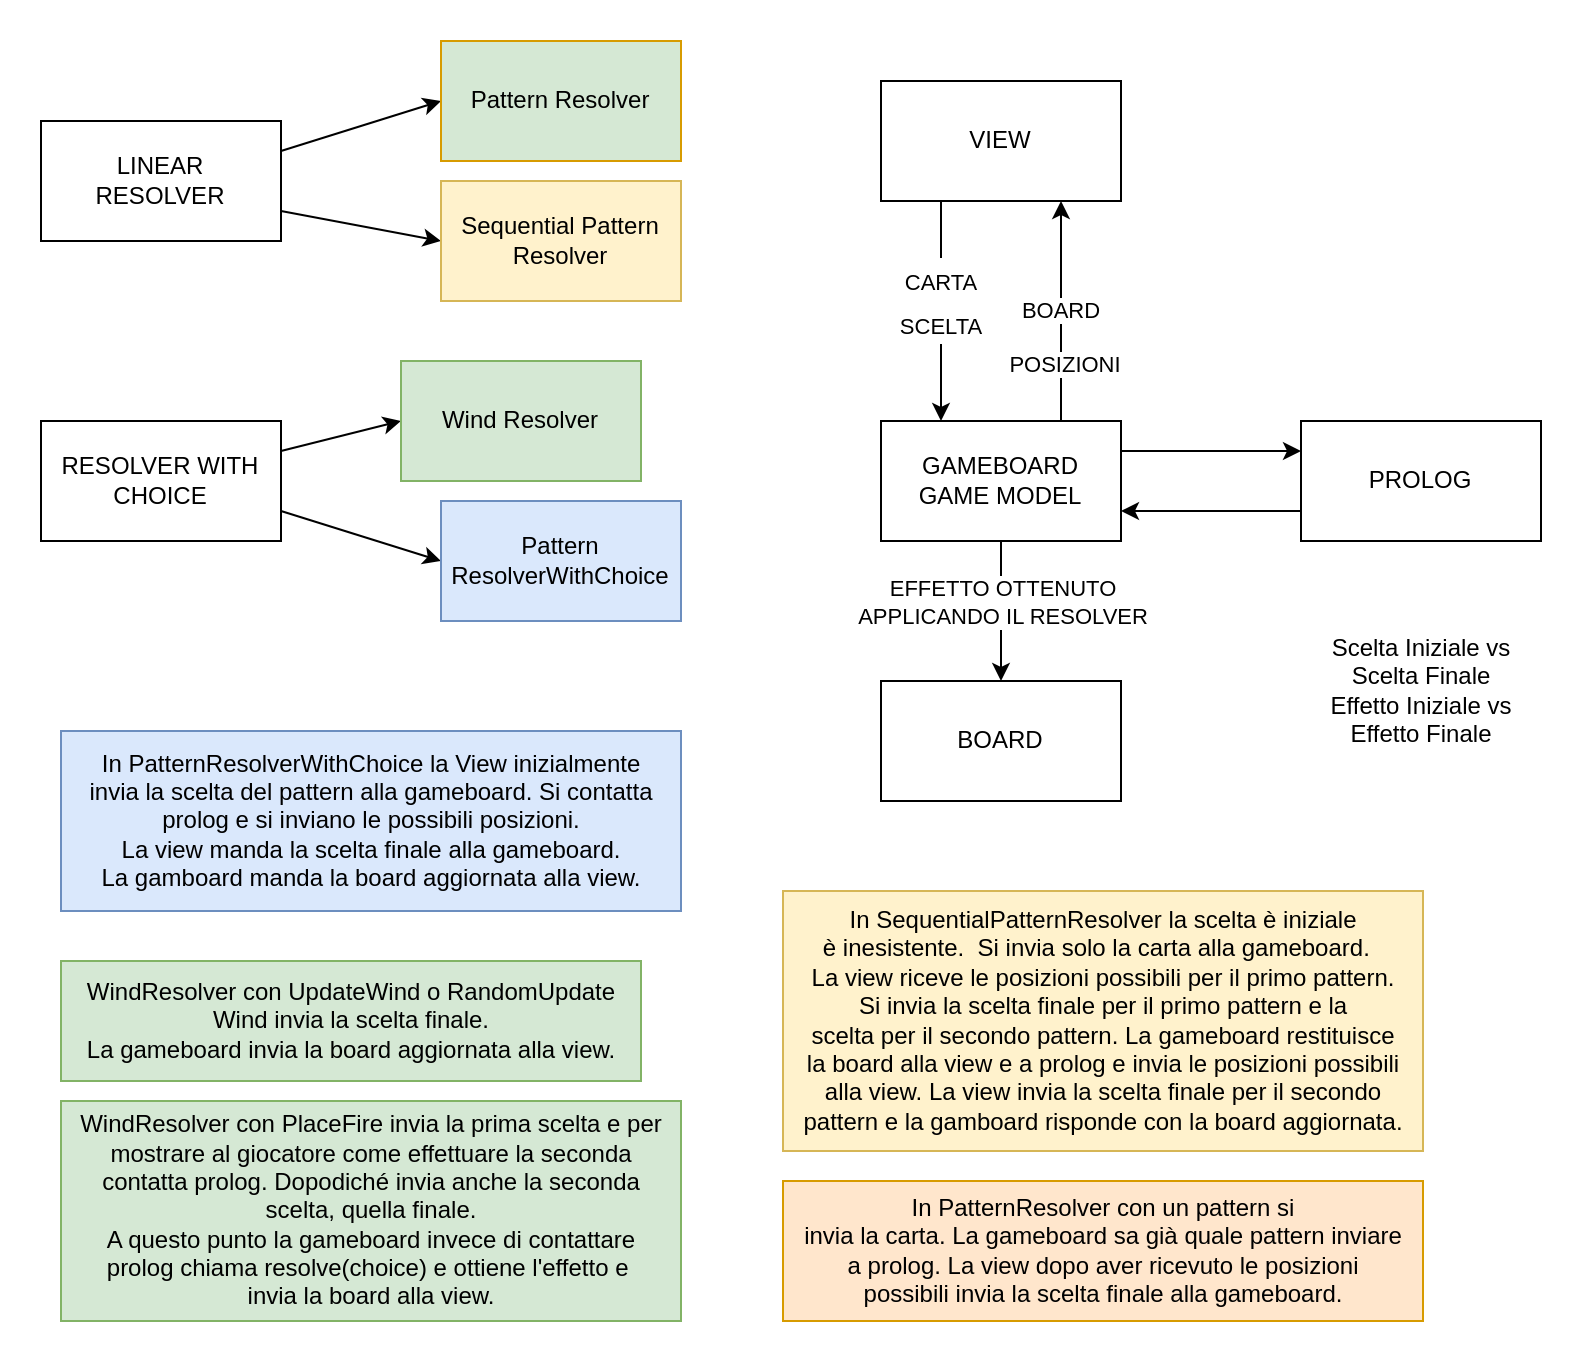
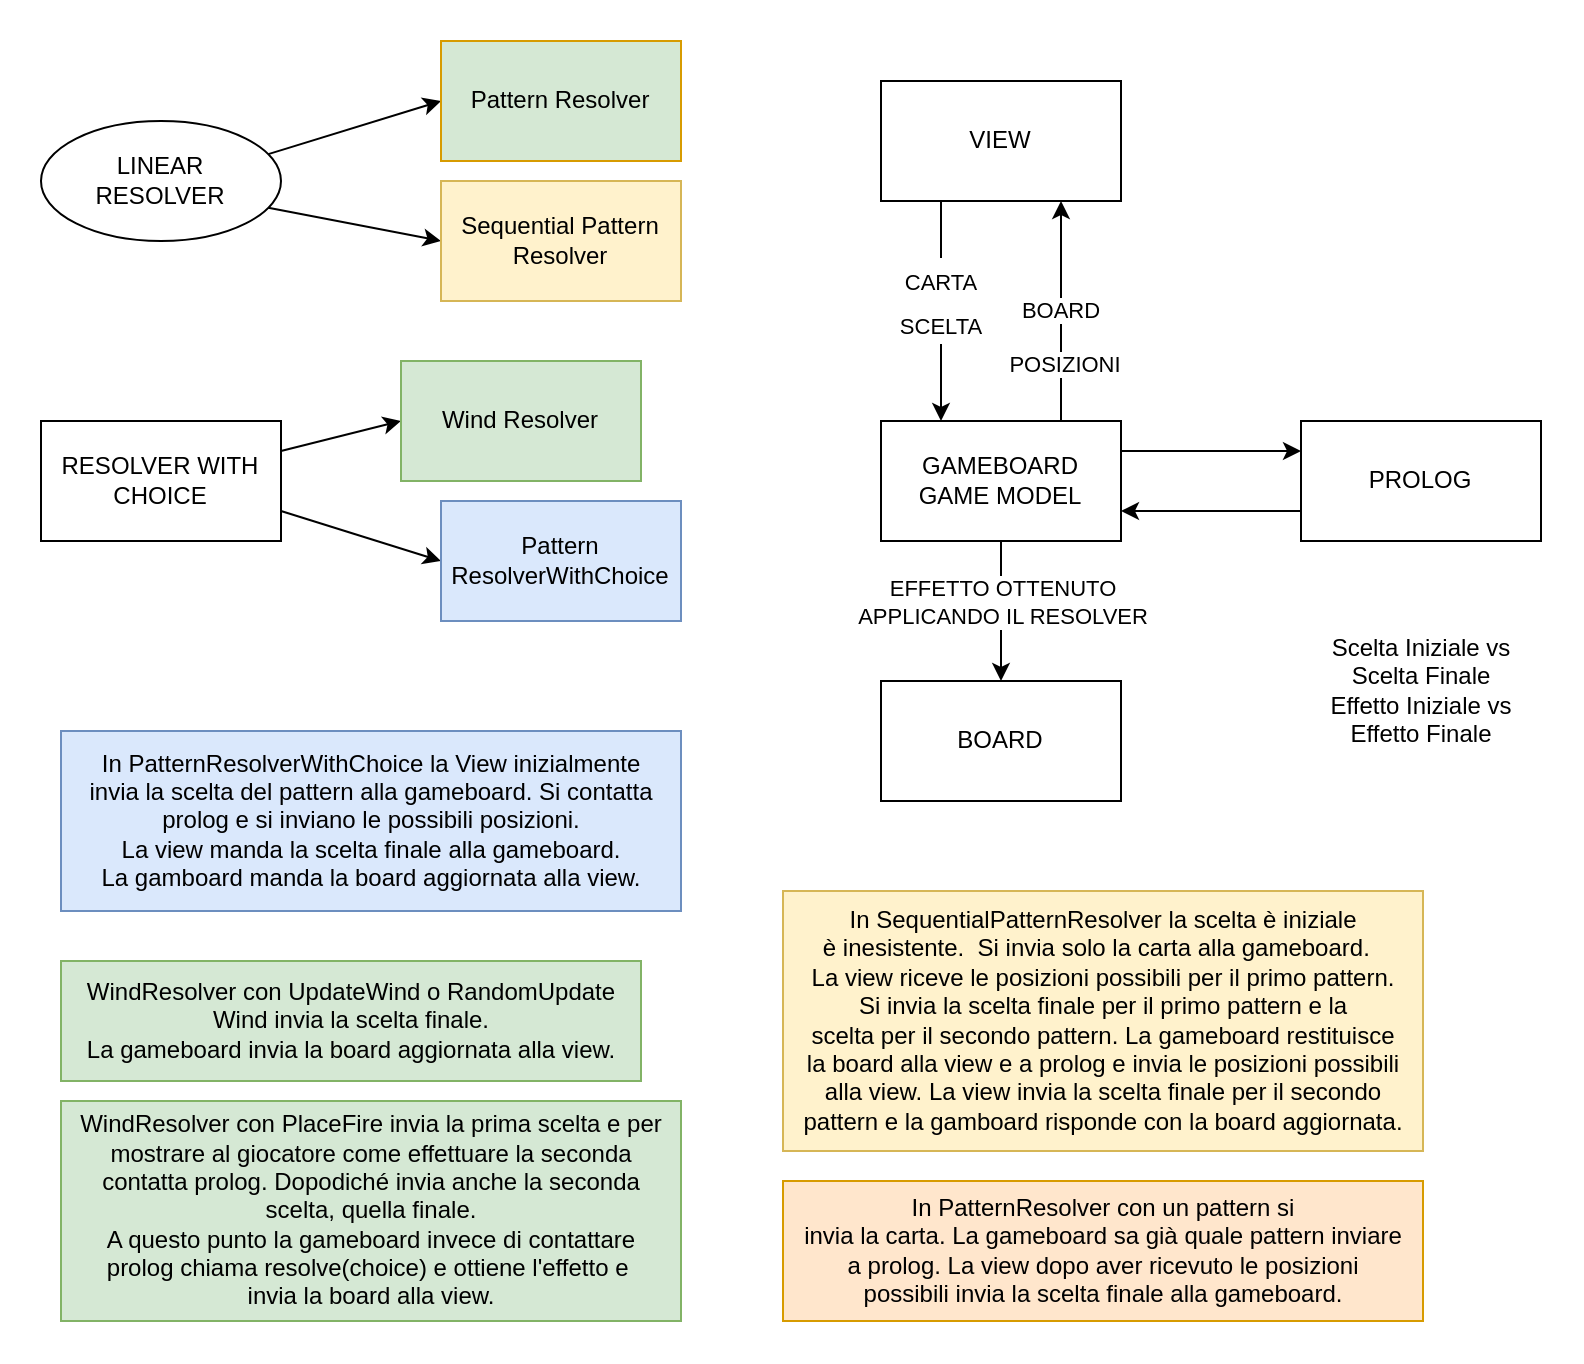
(161, 181) -> (161, 181)
